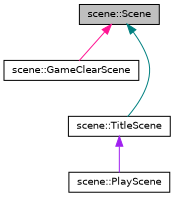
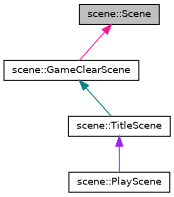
(149, 75) -> (99, 102)
